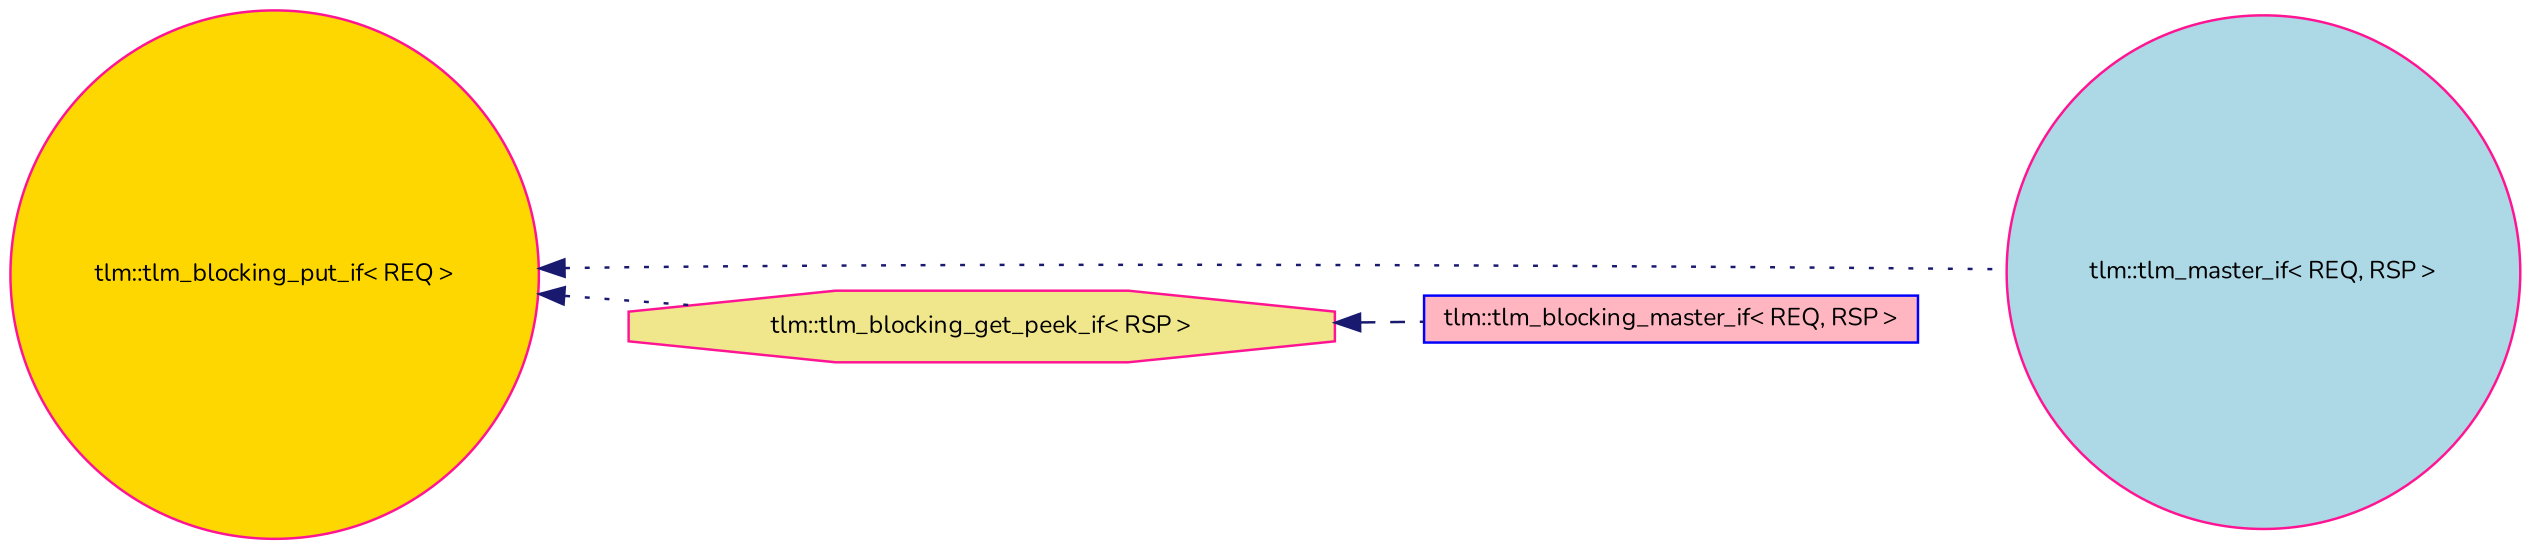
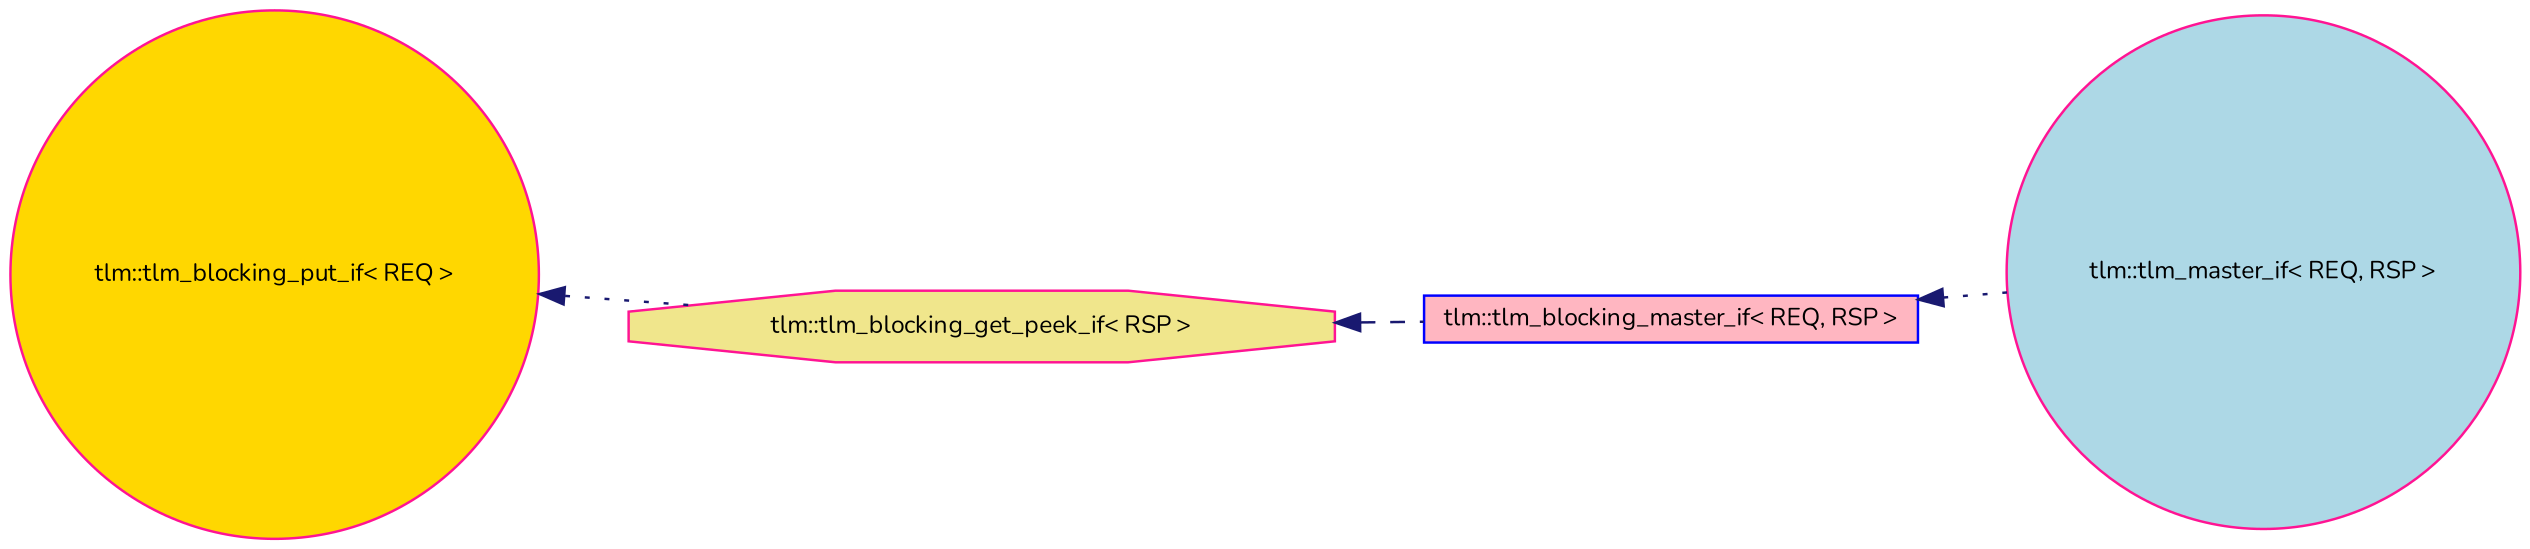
(1286, 265) -> (1975, 295)
